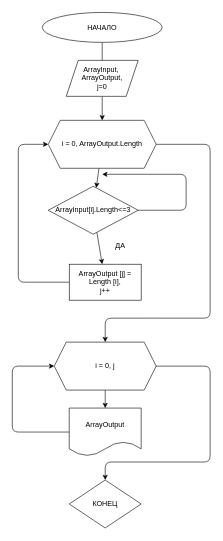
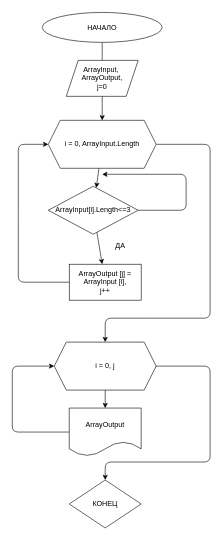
(102, 144) -> (102, 144)
(105, 282) -> (105, 282)
